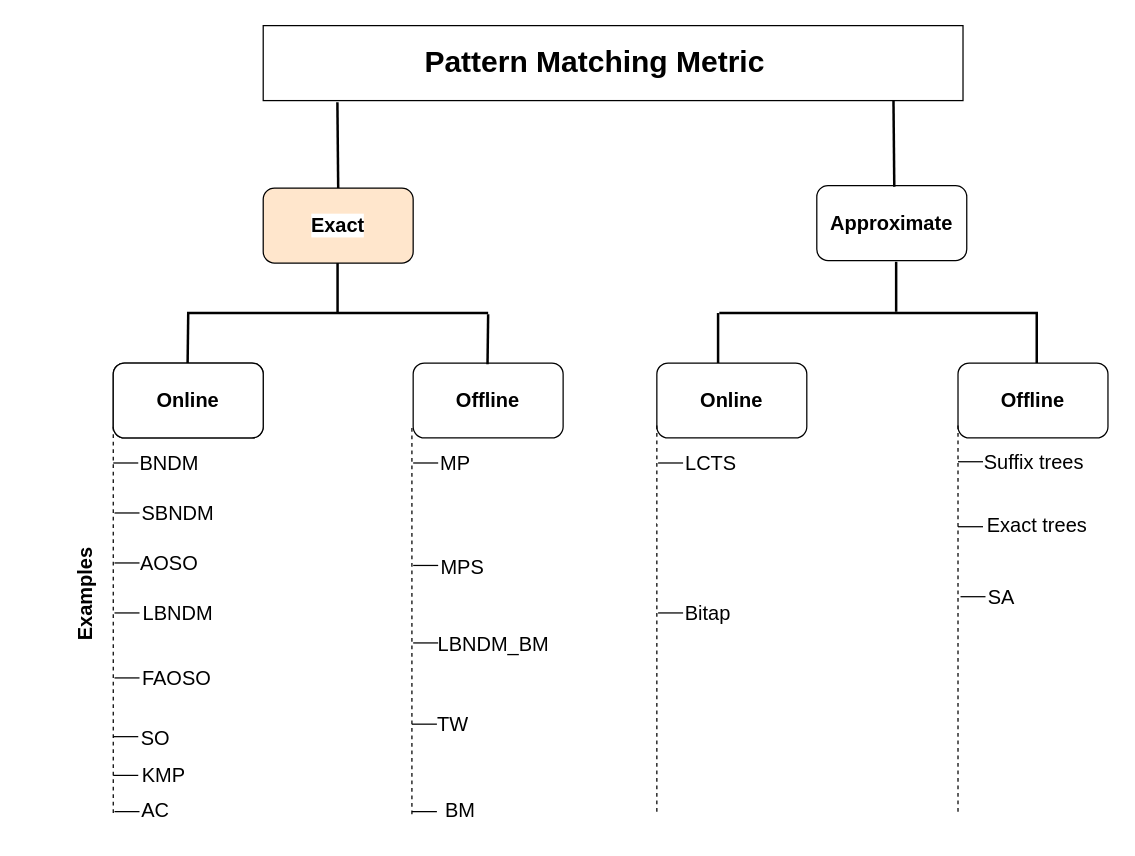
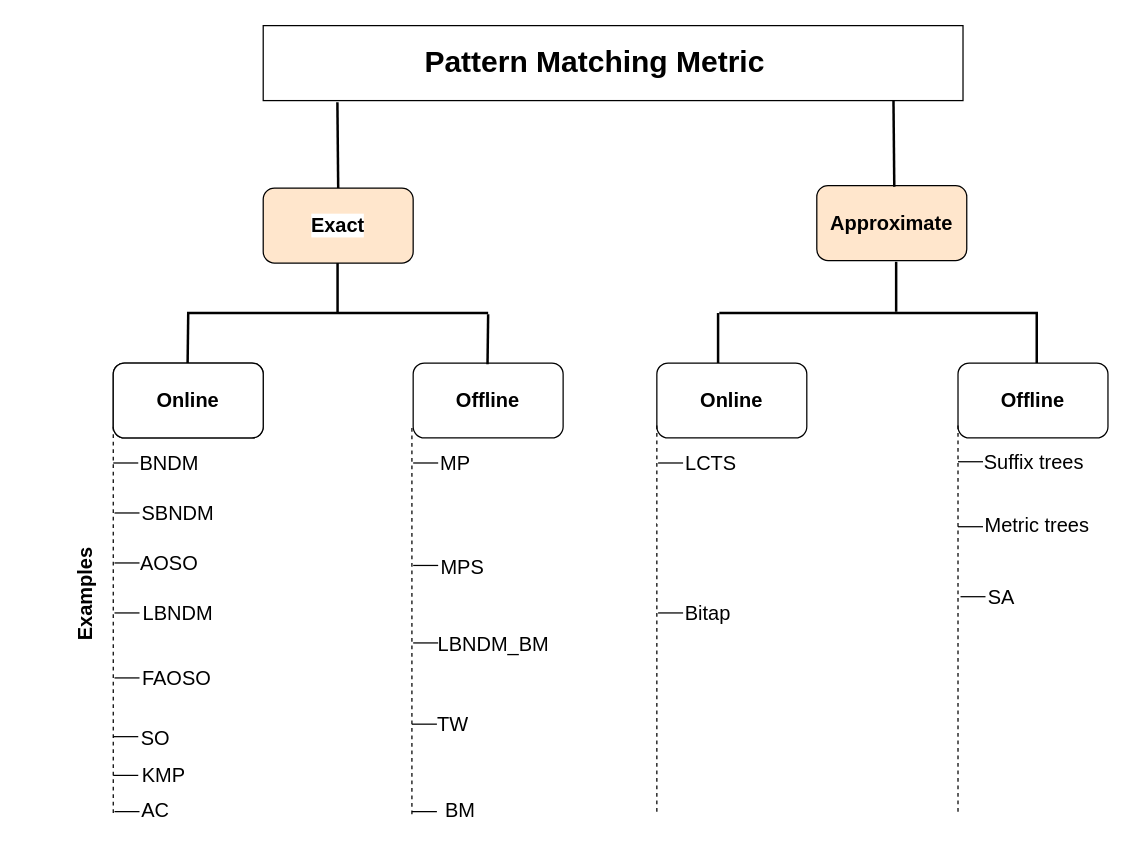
(892, 223) -> (892, 223)
(1038, 526) -> (1038, 526)
